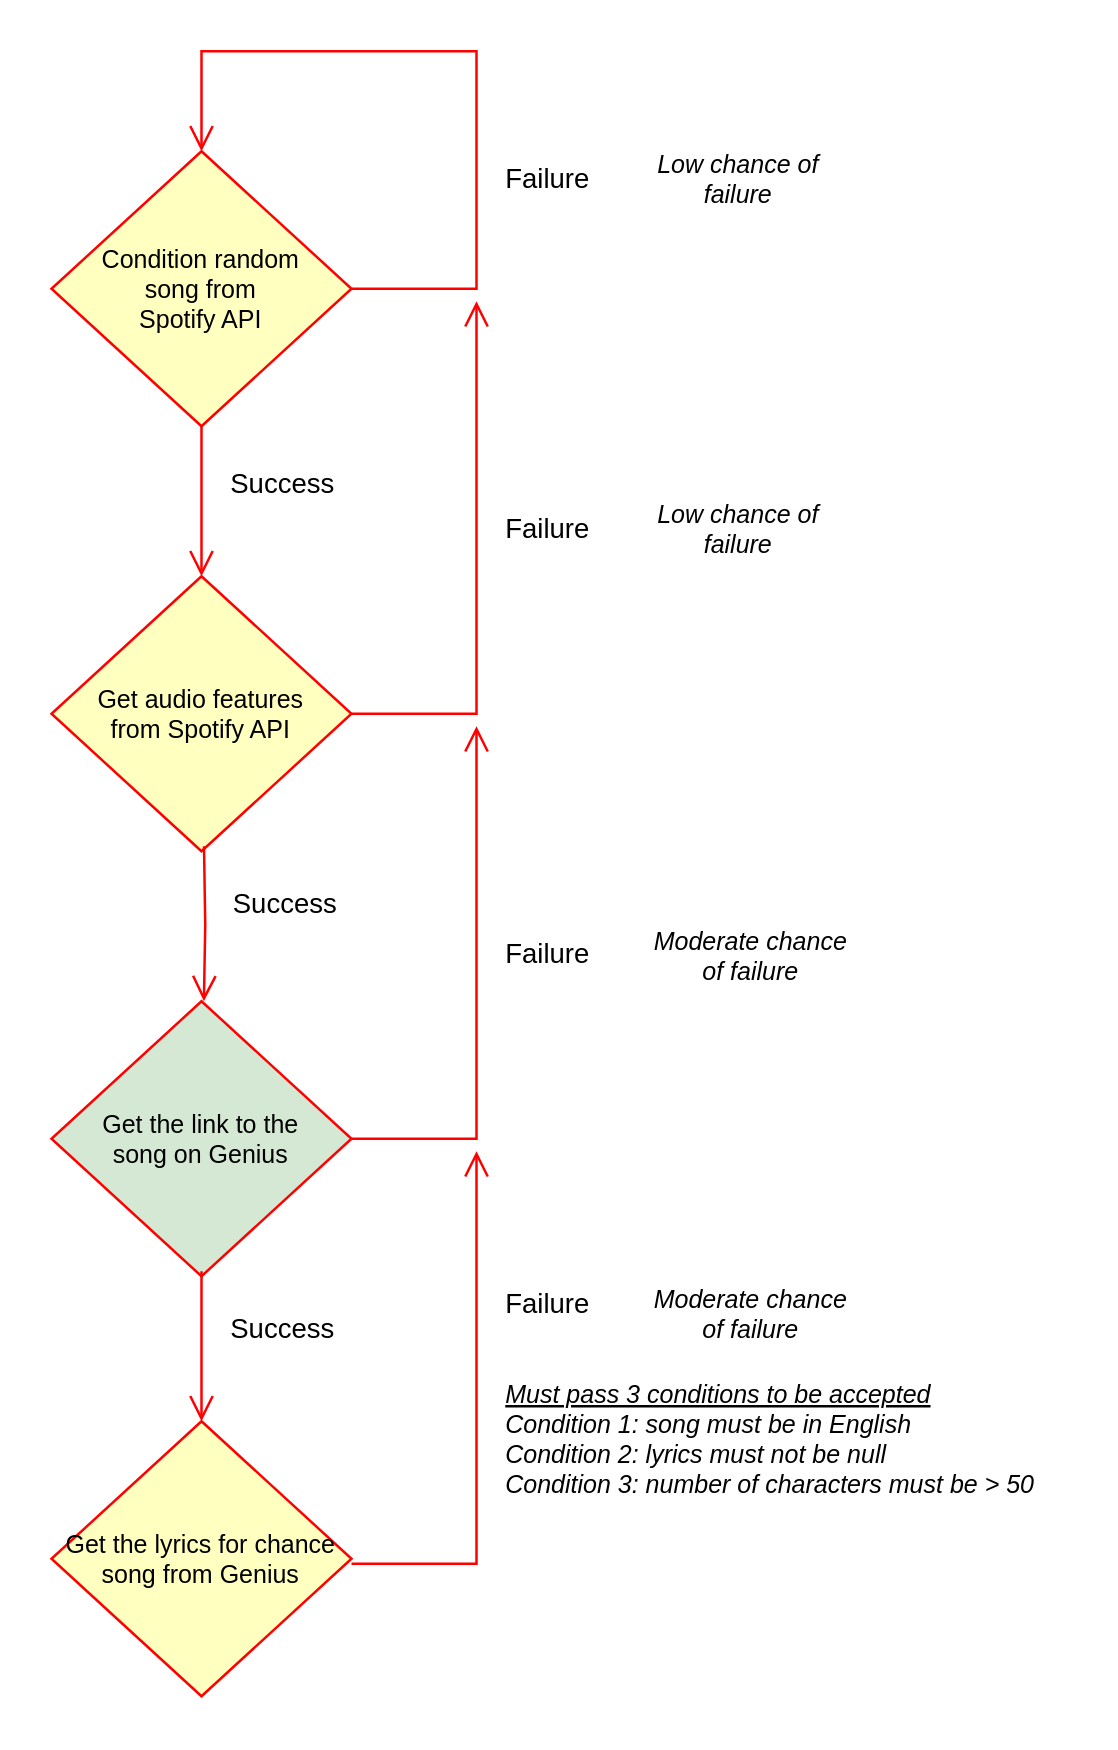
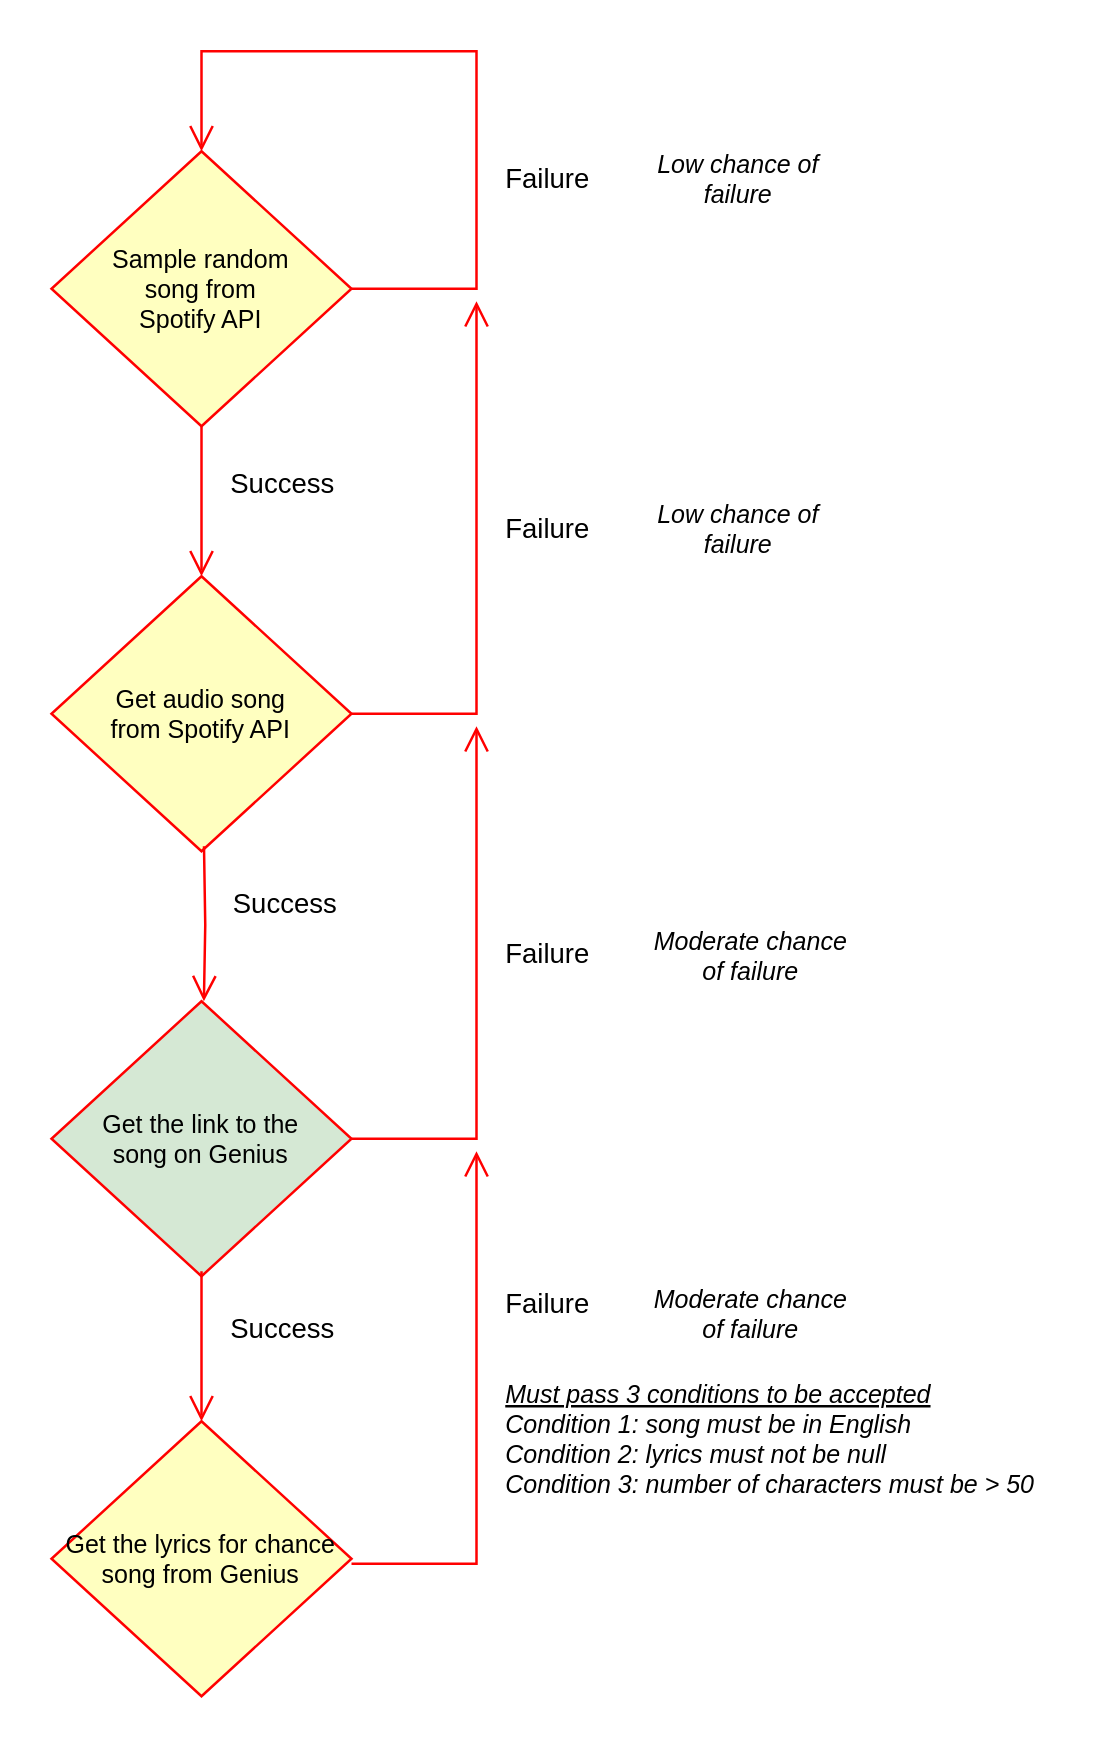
(201, 289) -> (201, 289)
(201, 714) -> (201, 714)
